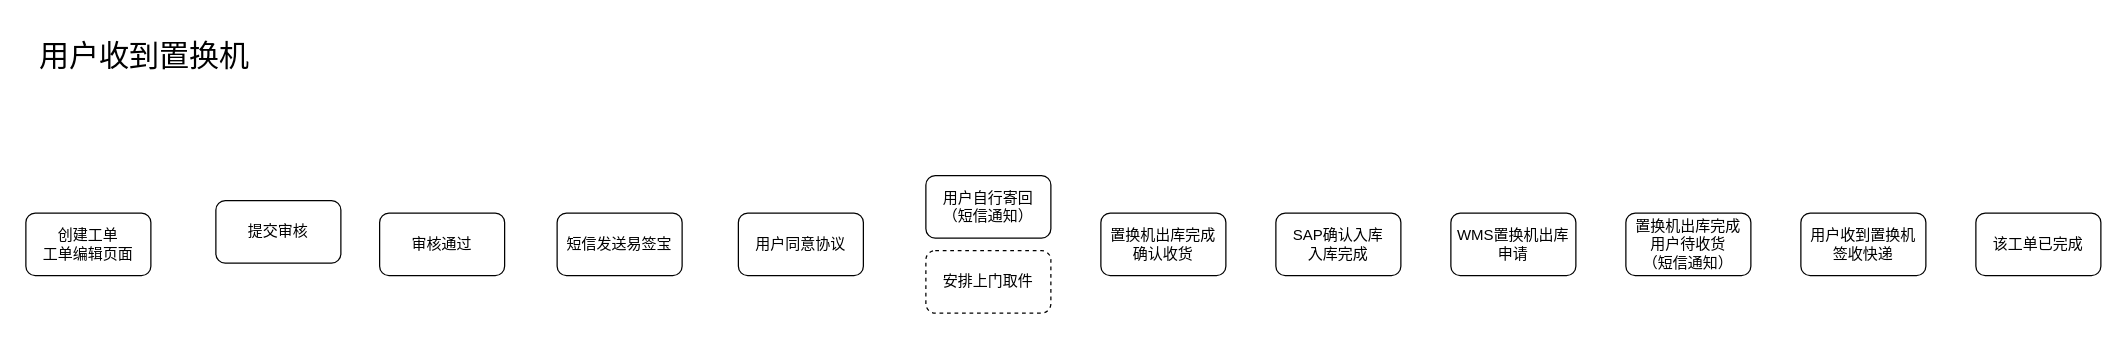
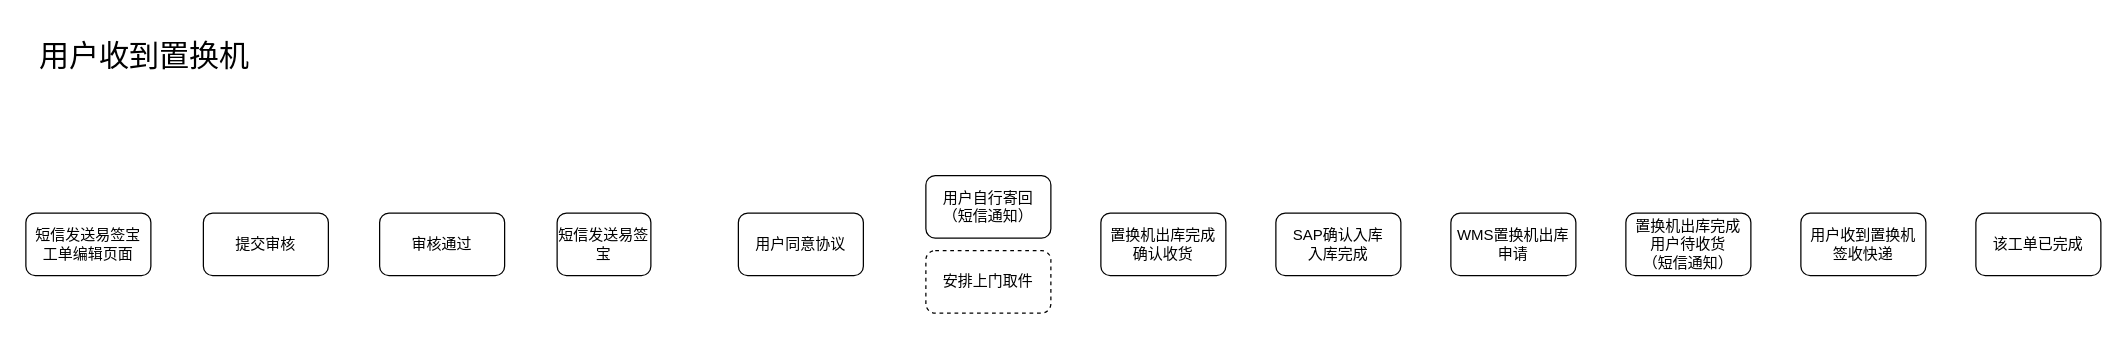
(278, 232) -> (266, 244)
(88, 244) -> (88, 244)
(619, 244) -> (604, 244)
